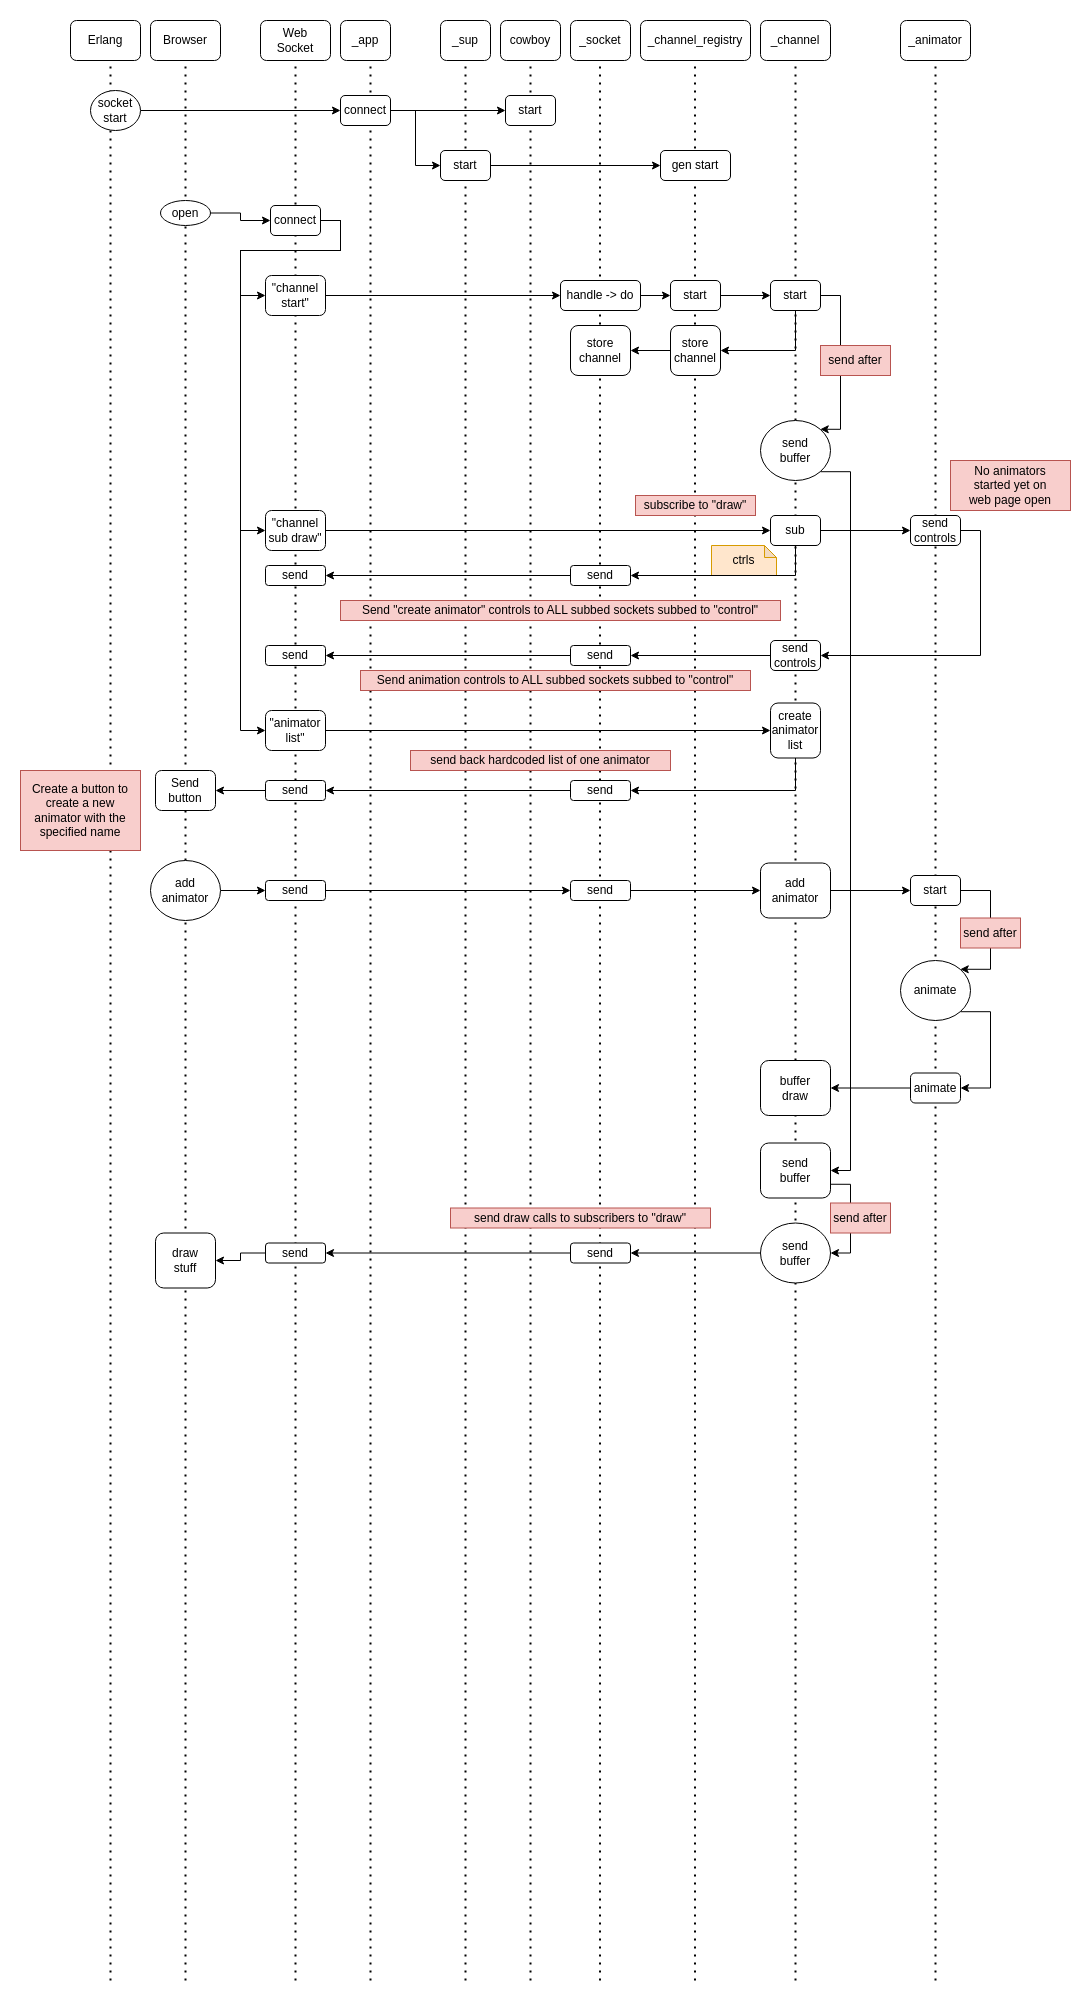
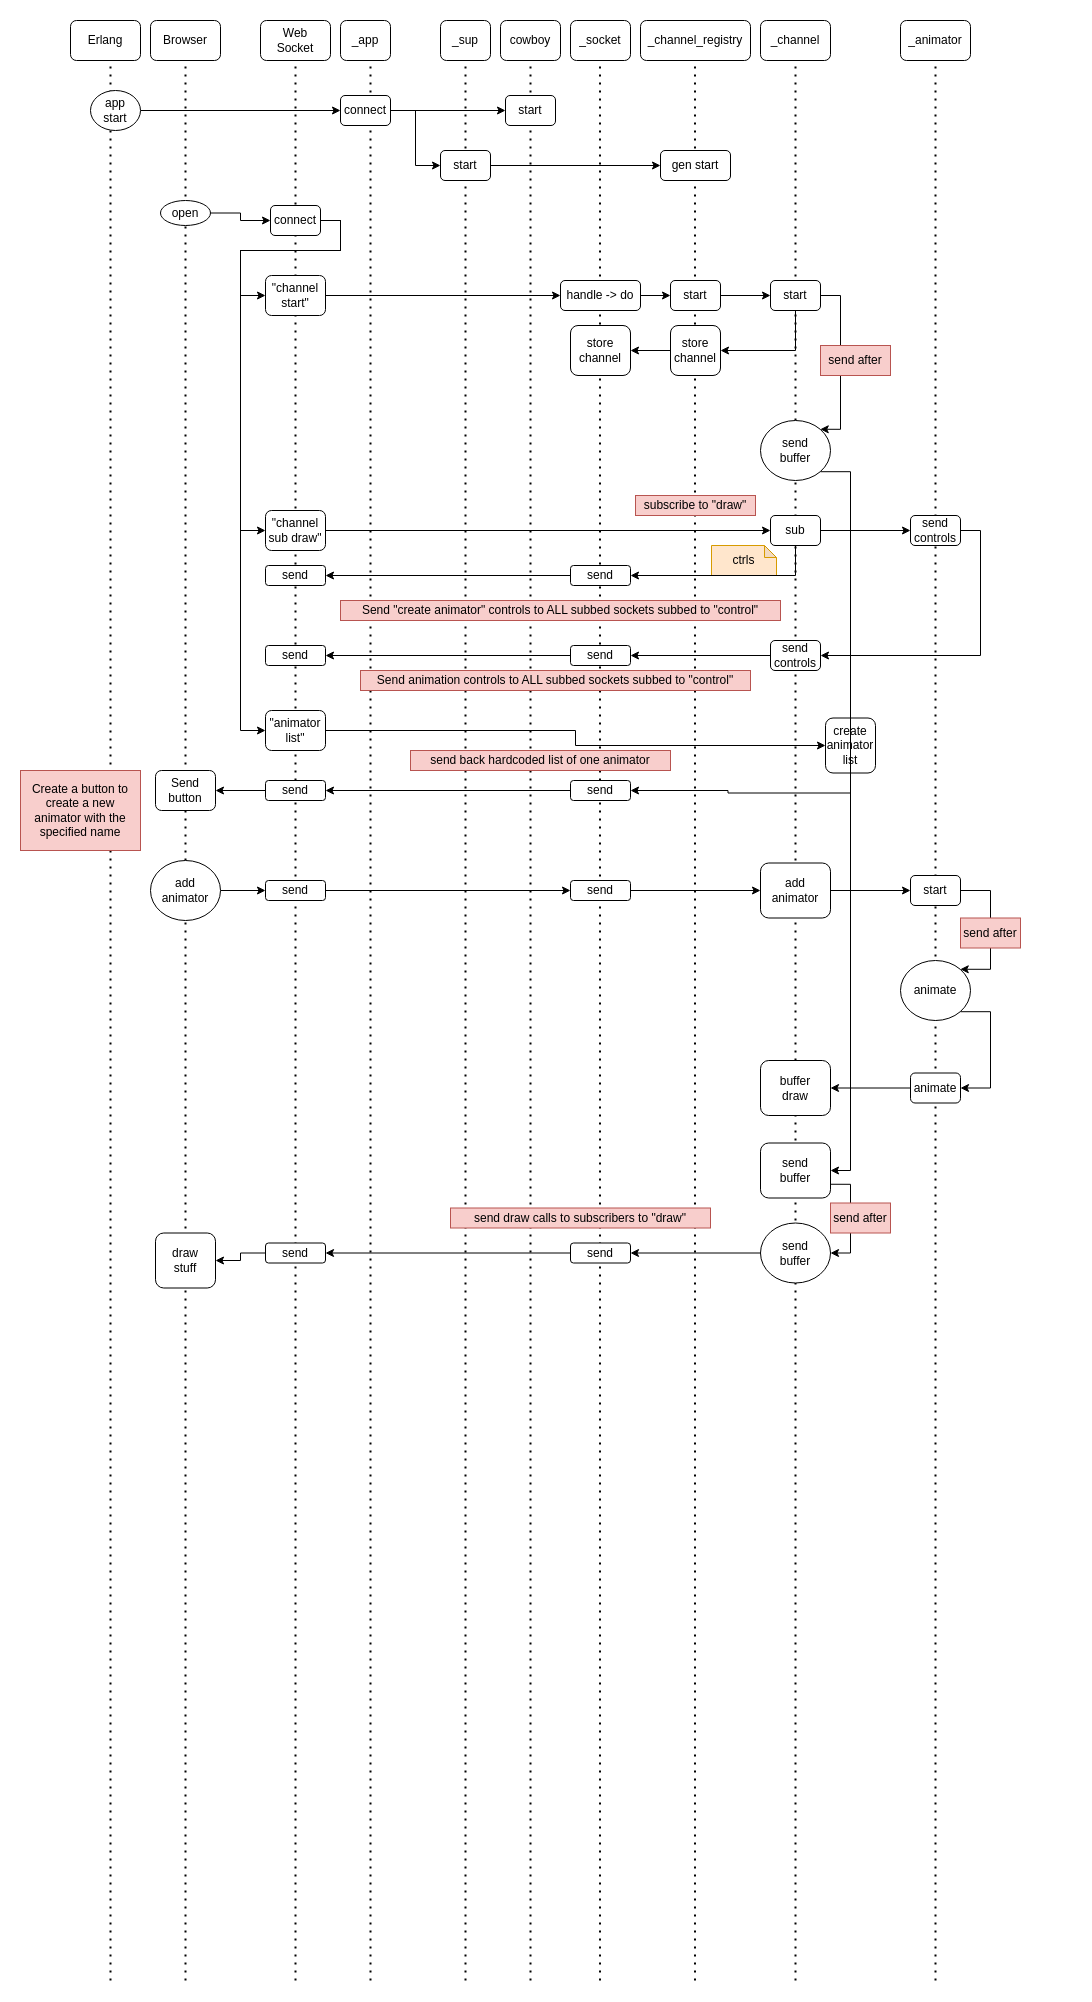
(116, 111) -> (116, 111)
(1011, 486) -> none
(796, 731) -> (851, 746)
